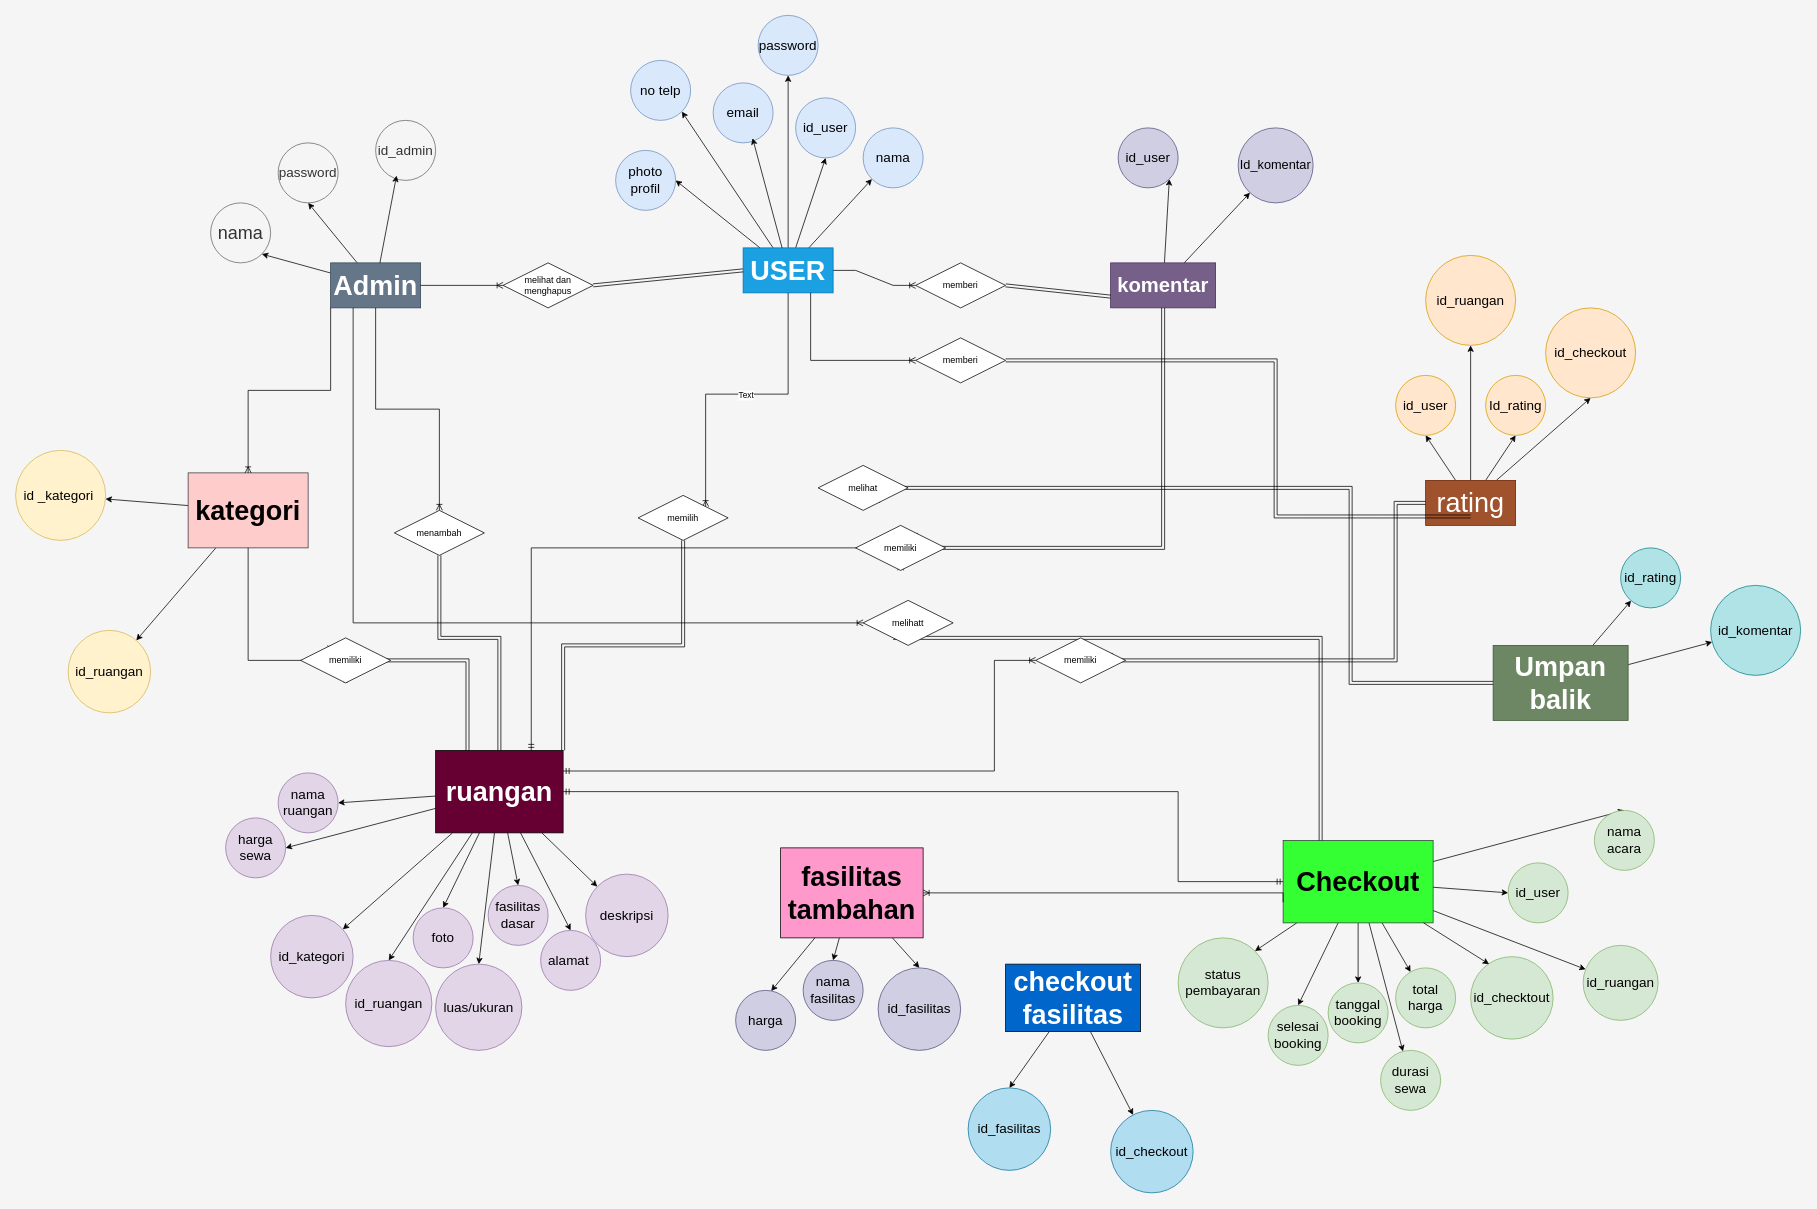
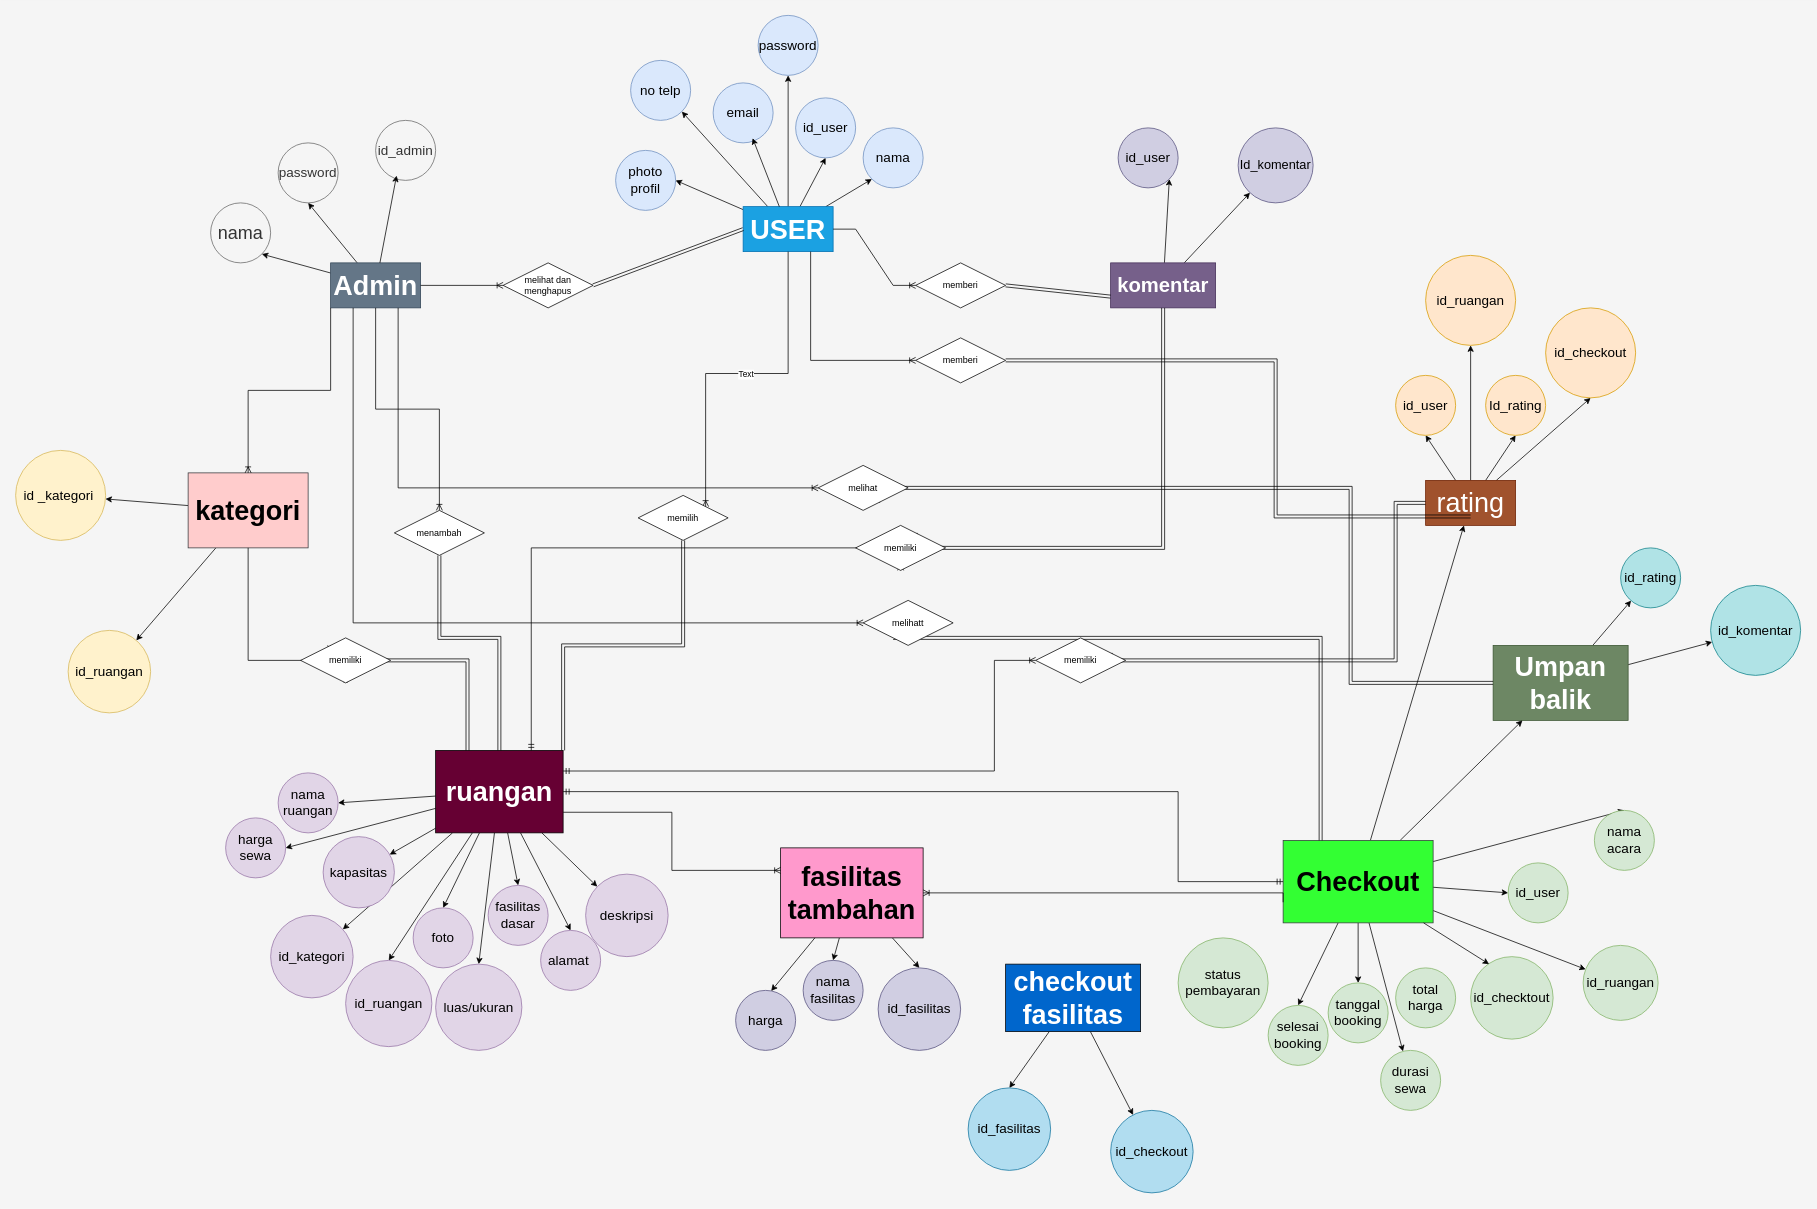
(788, 270) -> (788, 229)
none -> (518, 488)
none -> (414, 840)
none -> (724, 870)
none -> (359, 872)
(1277, 936) -> (1416, 686)
(1395, 945) -> (1479, 762)
